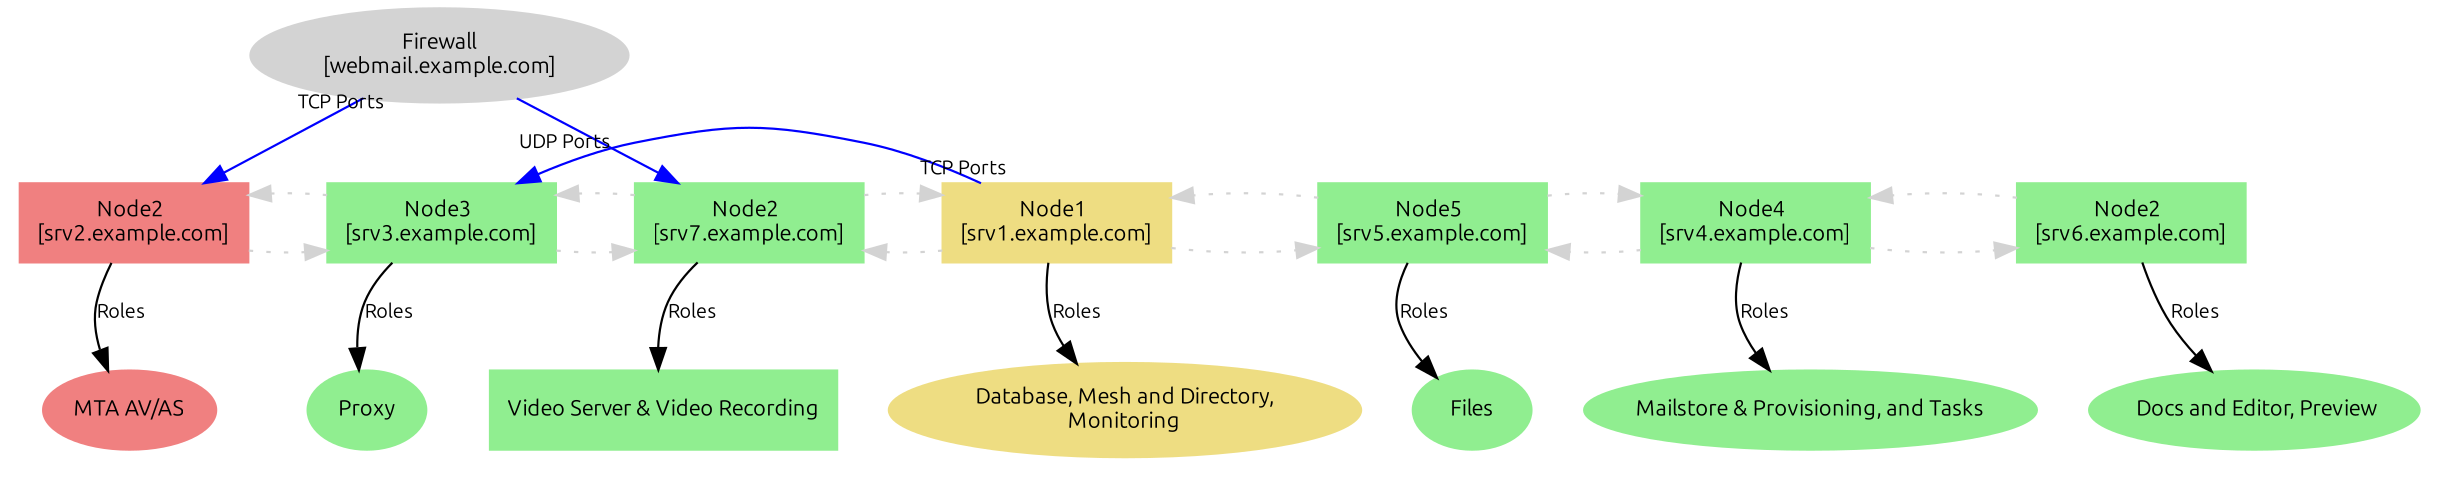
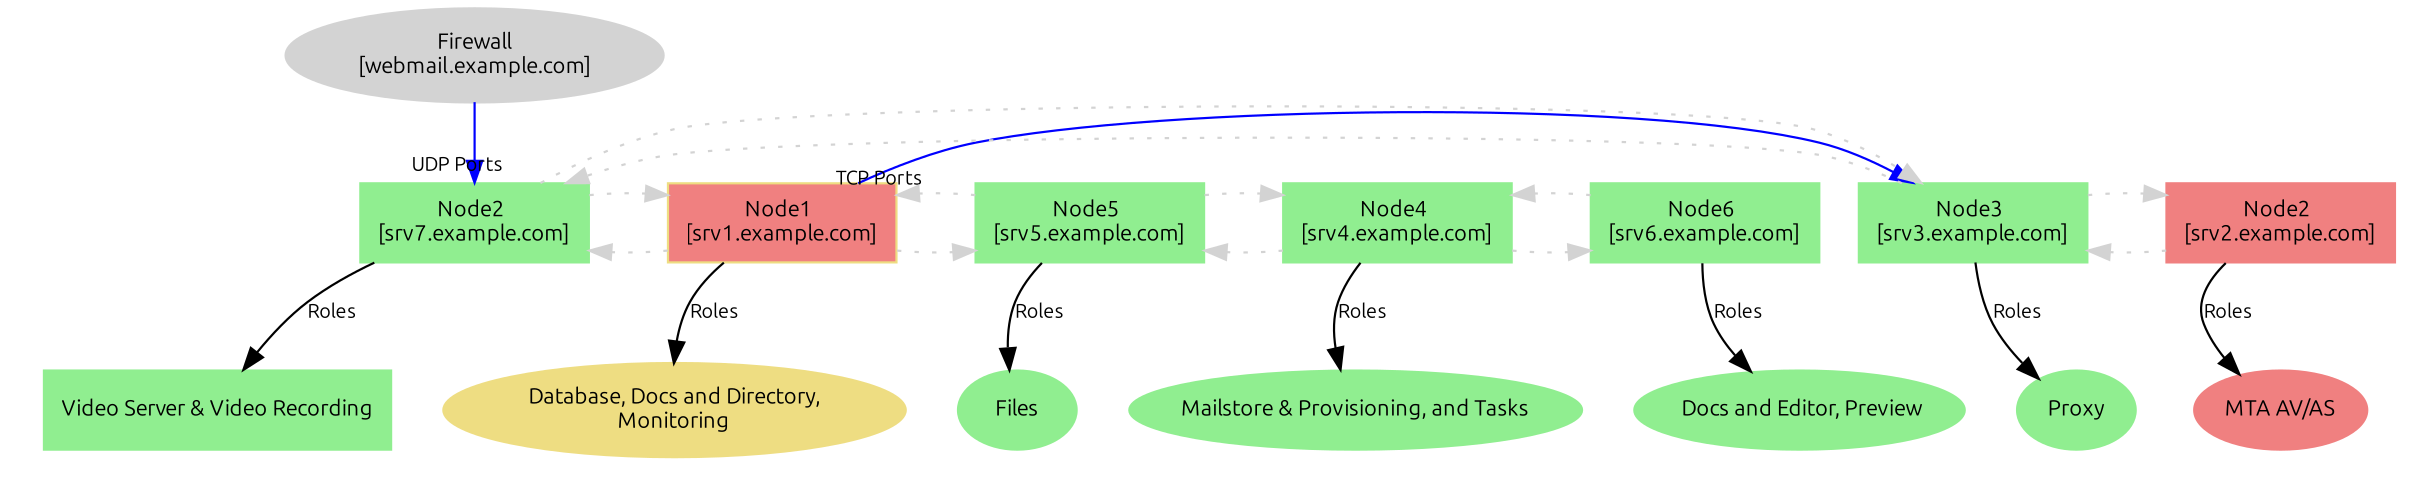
(293, 136) -> none
(1057, 223) -> (782, 223)
(2131, 223) -> (1705, 223)
(1125, 410) -> (675, 410)
